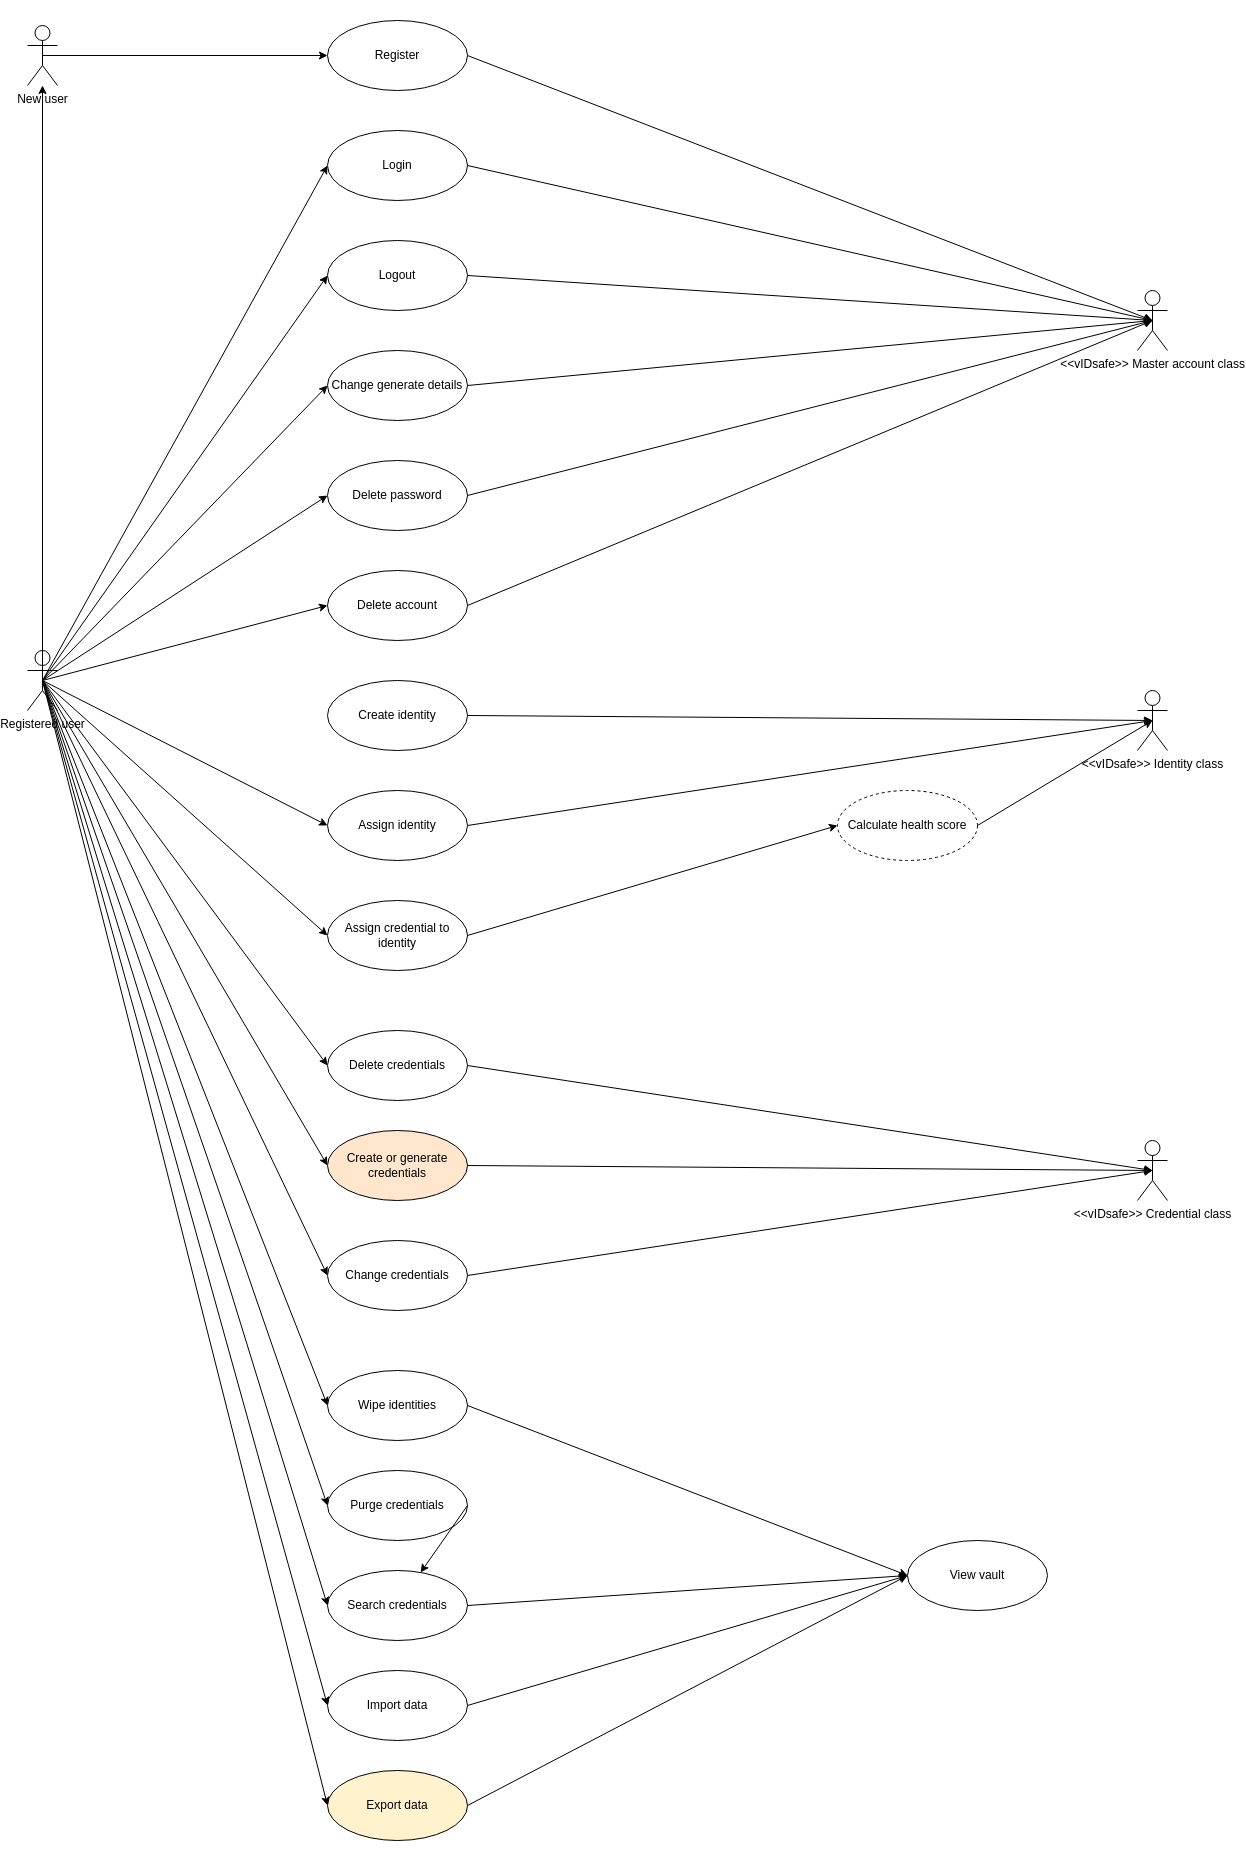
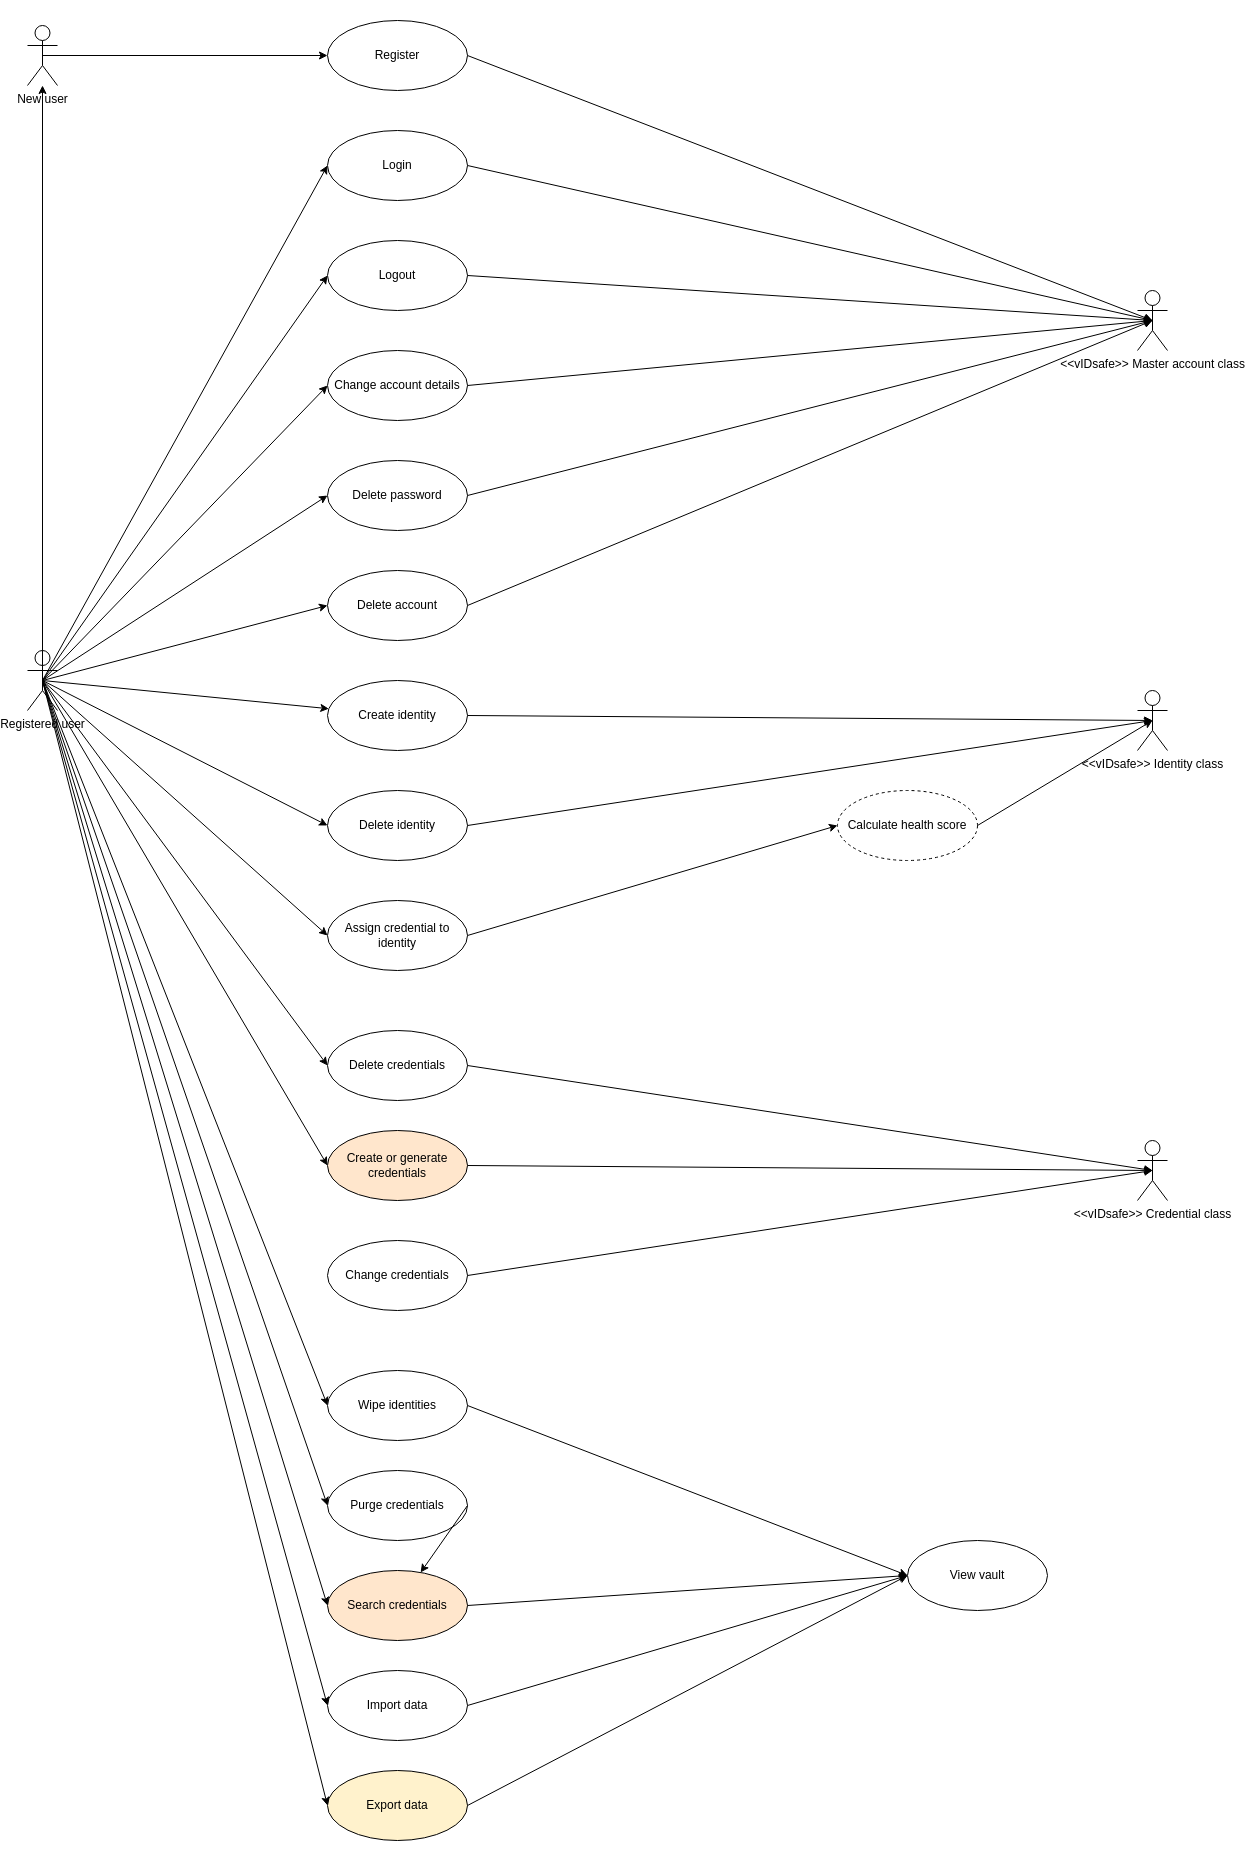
(398, 386) -> (398, 386)
(398, 826) -> (398, 826)
(191, 990) -> (187, 695)
(398, 1606) -> (398, 1606)
